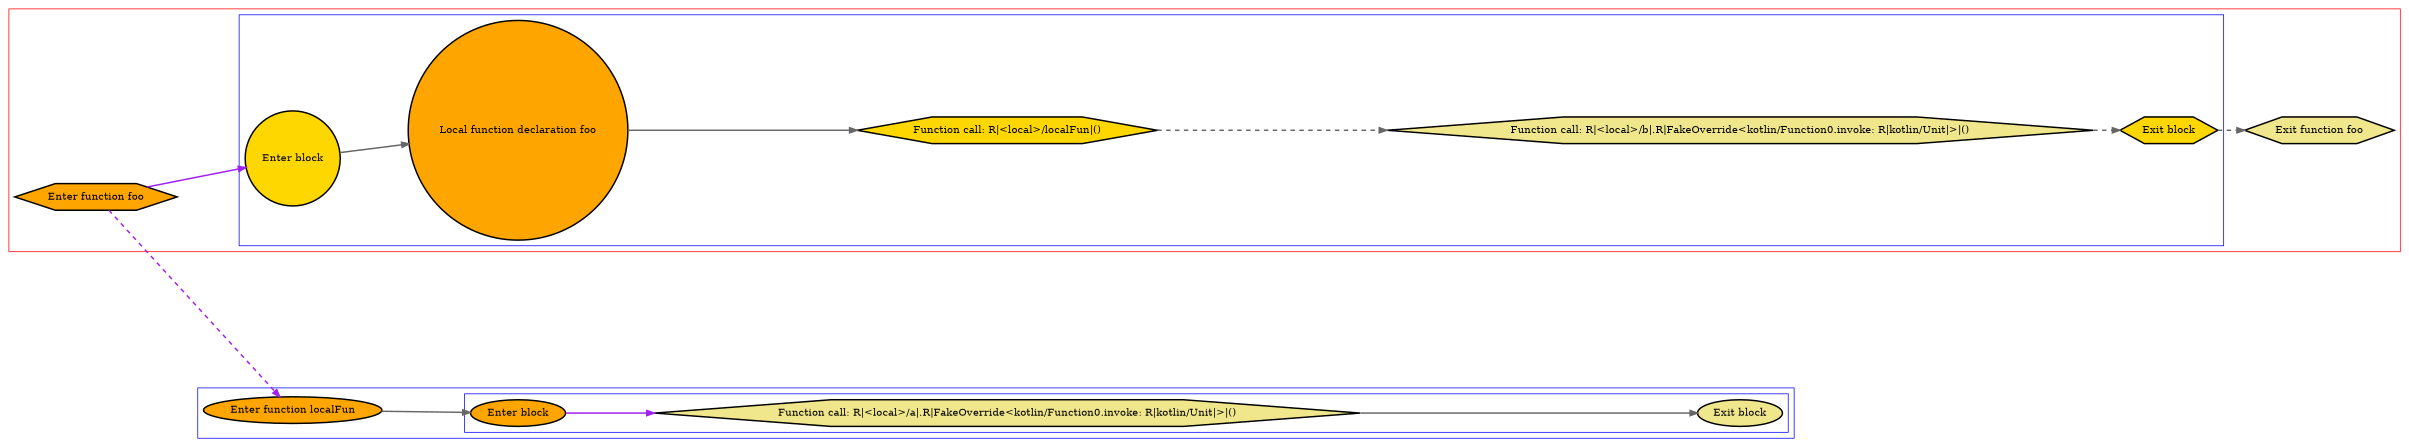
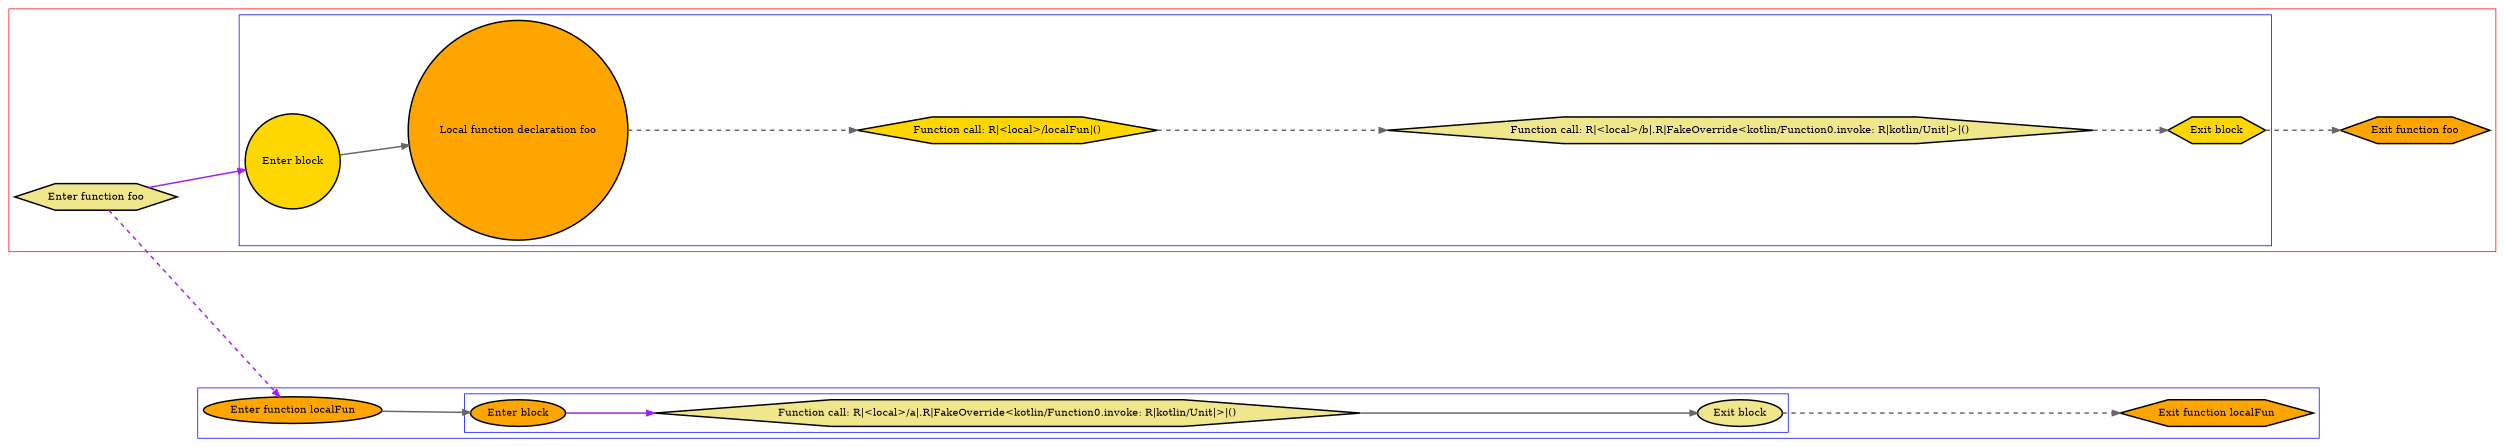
(739, 130) -> (739, 130)
(2319, 130) -> (2415, 130)
(96, 197) -> (96, 197)
none -> (2217, 413)
